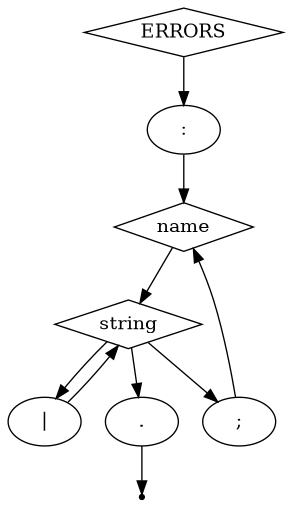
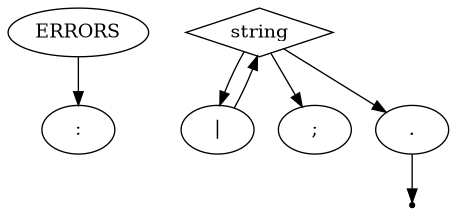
(184, 32) -> (78, 32)
(184, 227) -> none
